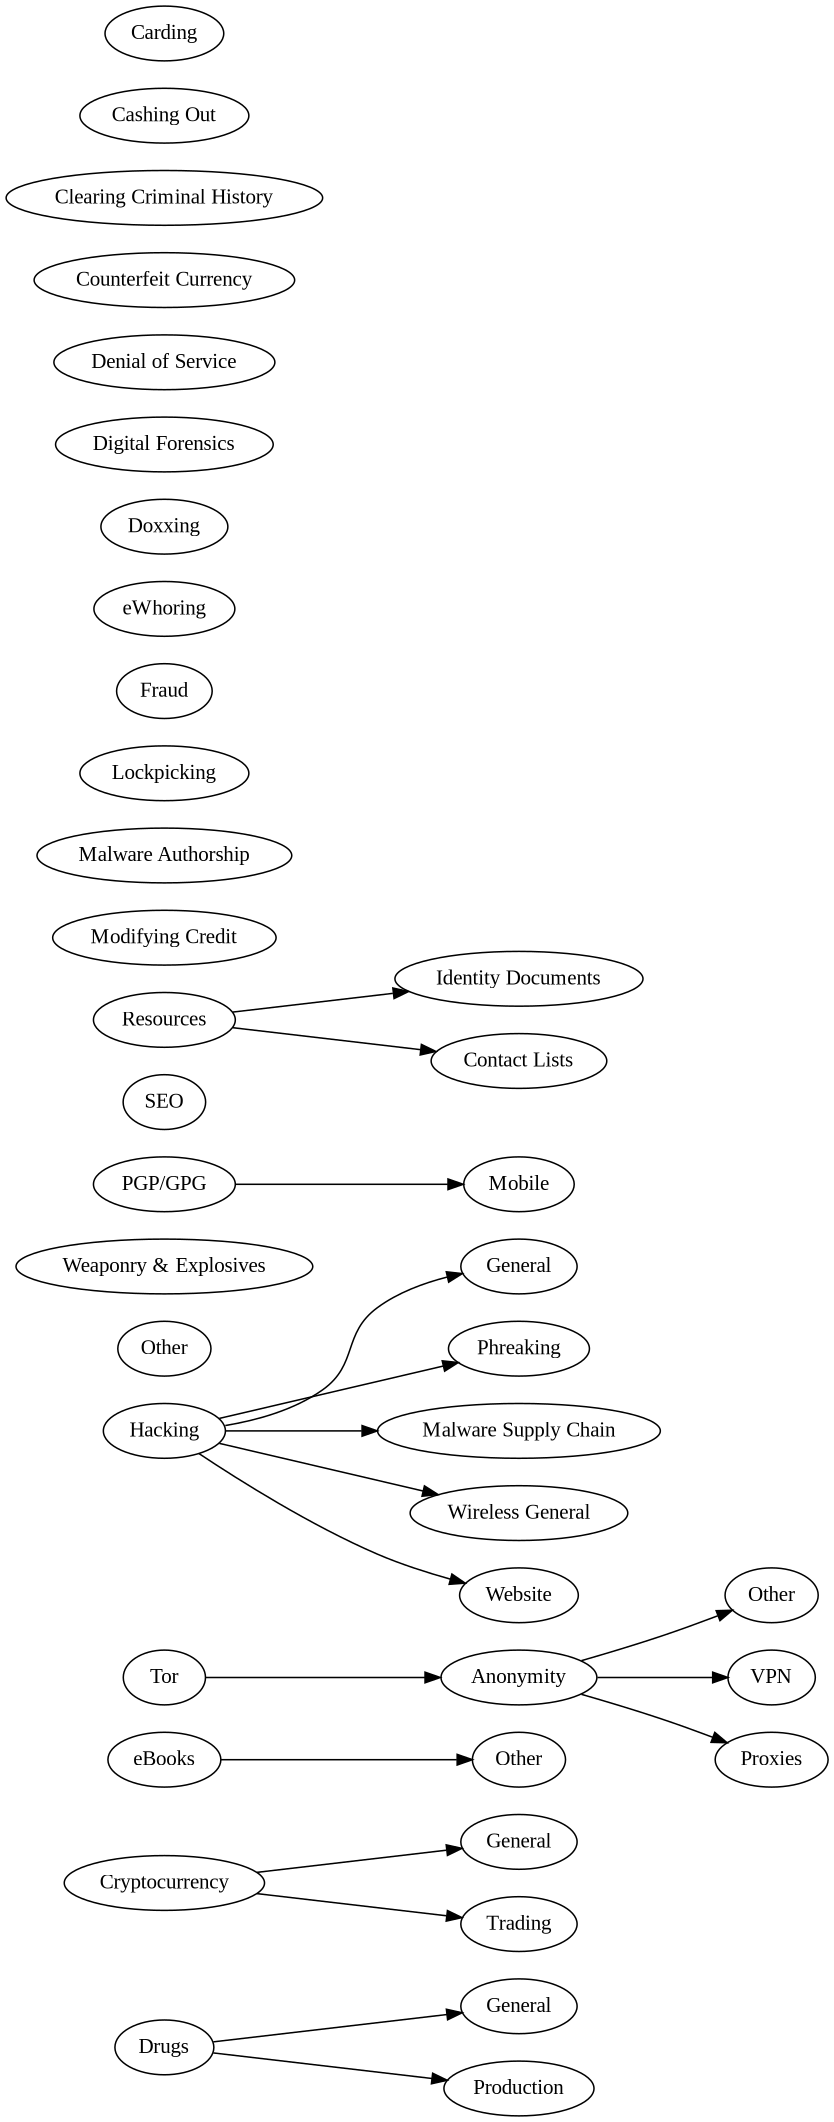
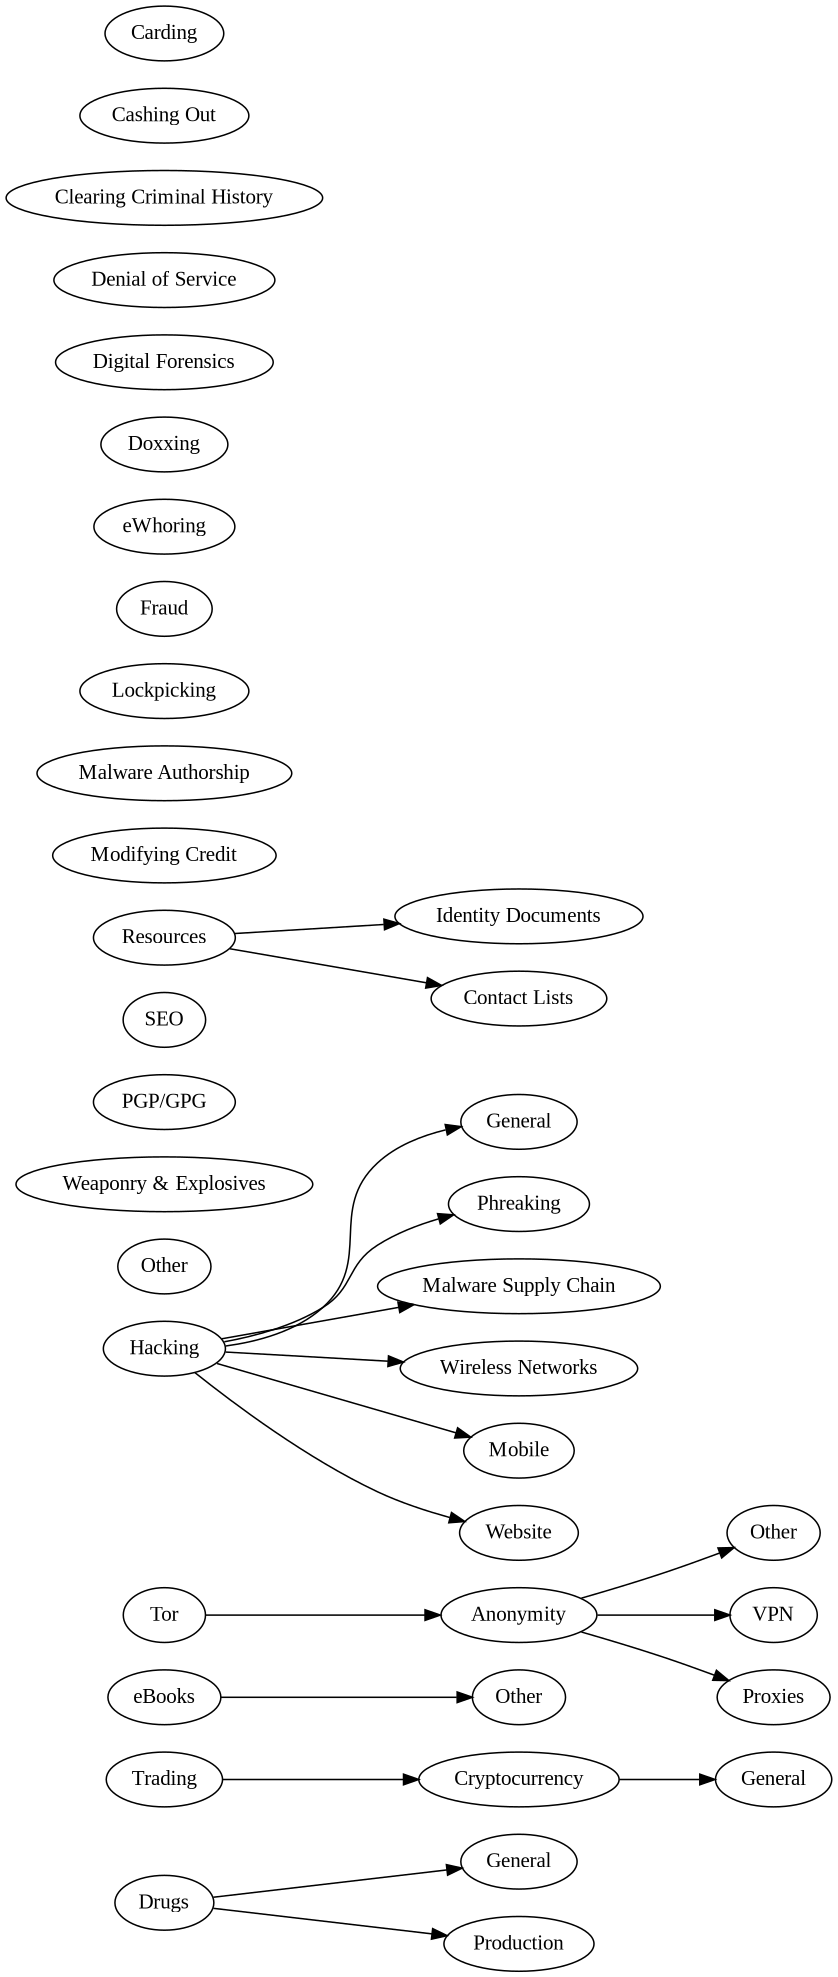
(164, 280) -> none
(342, 1184) -> (337, 1398)
(519, 1513) -> (519, 1368)
(352, 1905) -> (313, 1779)
